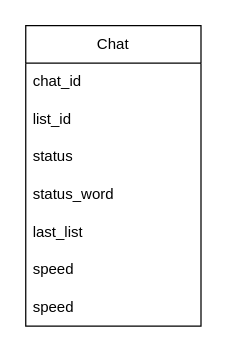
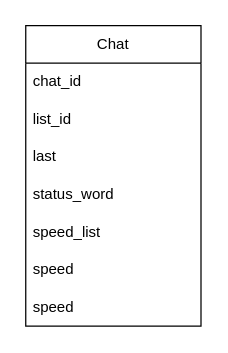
(58, 157) -> (48, 157)
(65, 232) -> (71, 232)
